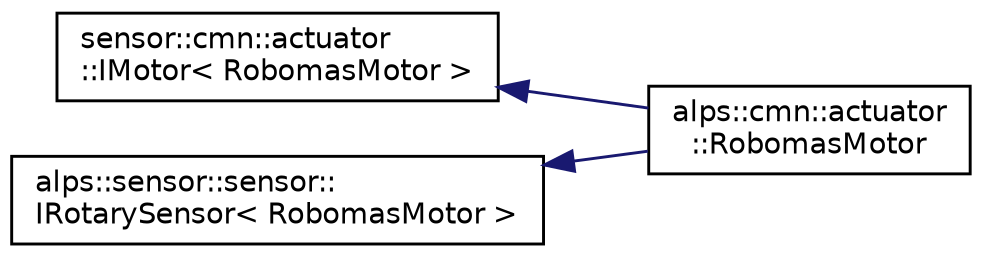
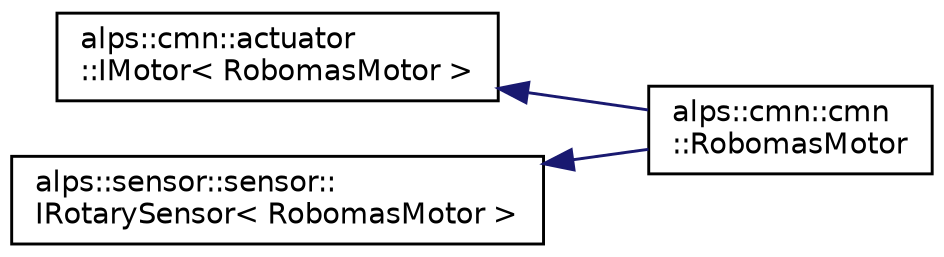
(278, 57) -> (278, 57)
(809, 130) -> (790, 130)
